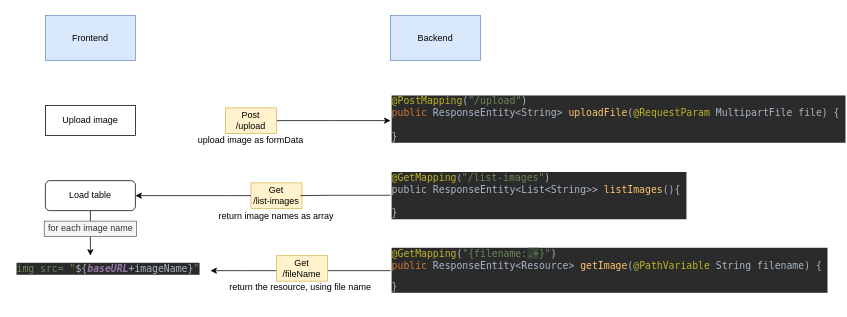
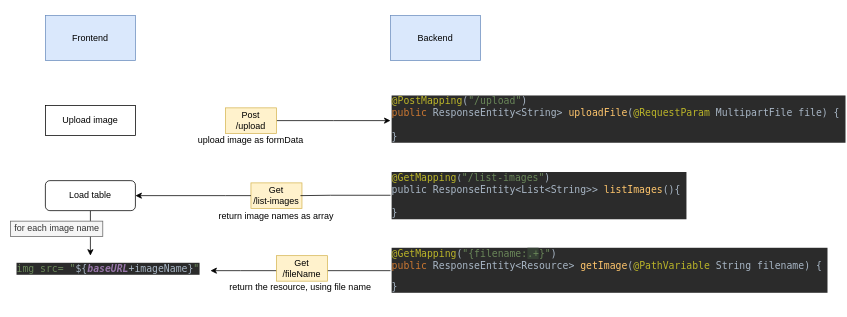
(90, 229) -> (57, 229)
